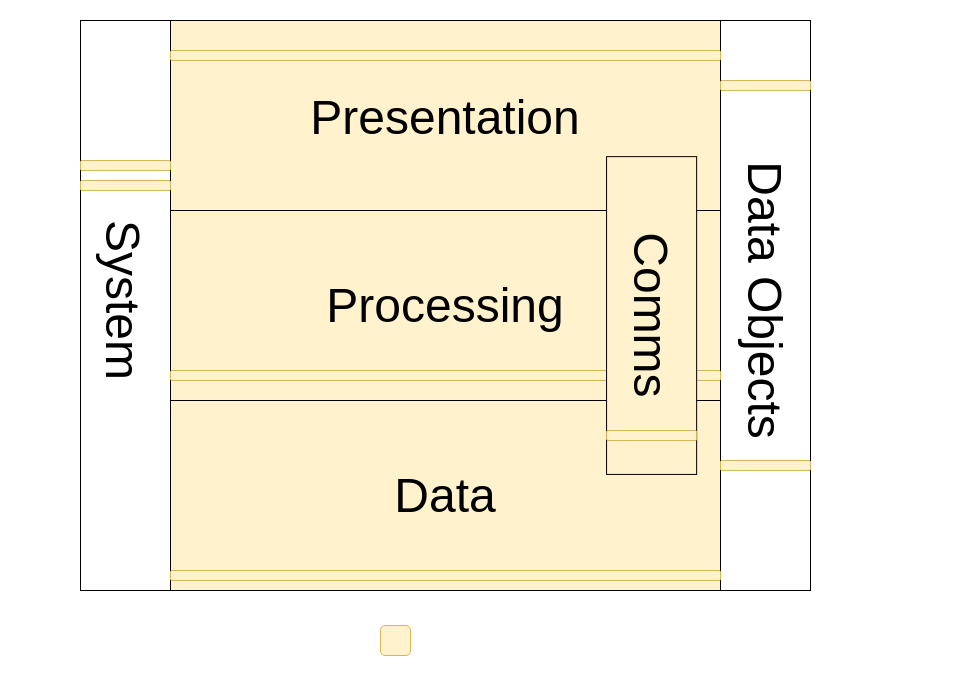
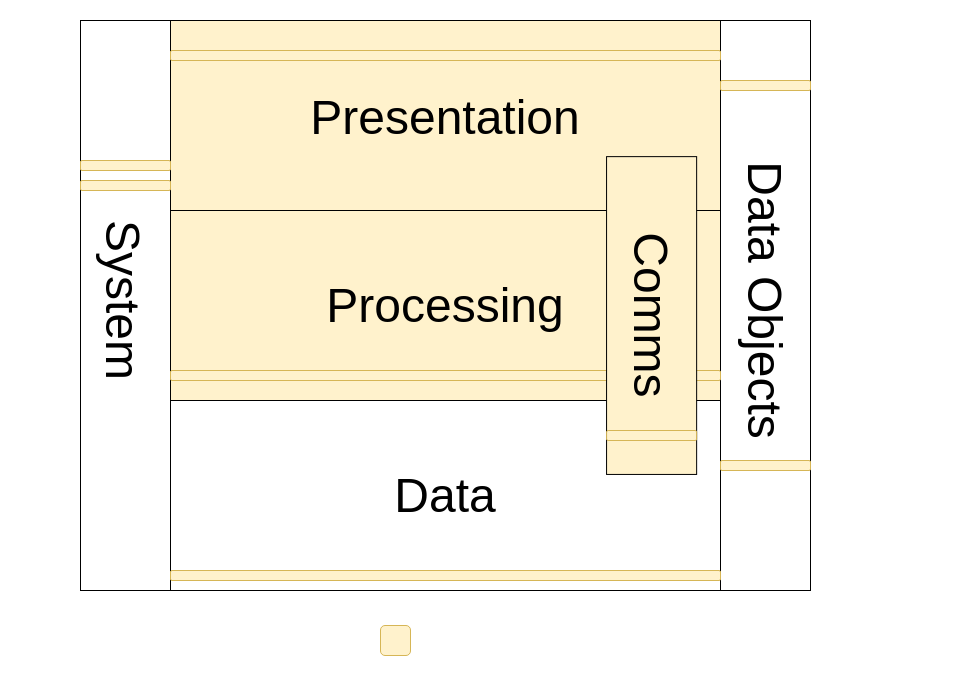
(446, 496) -> (446, 496)
